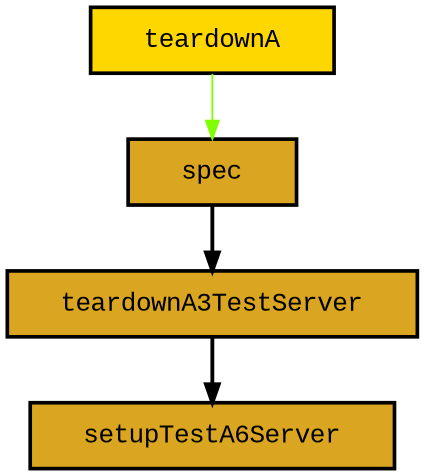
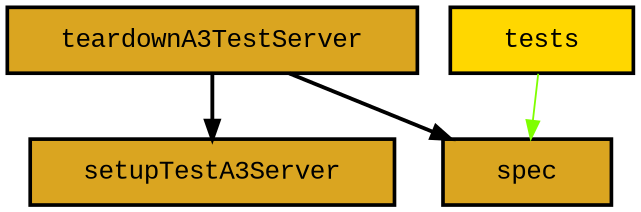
(212, 40) -> (542, 40)
(212, 229) -> (361, 103)
(212, 436) -> (212, 172)
